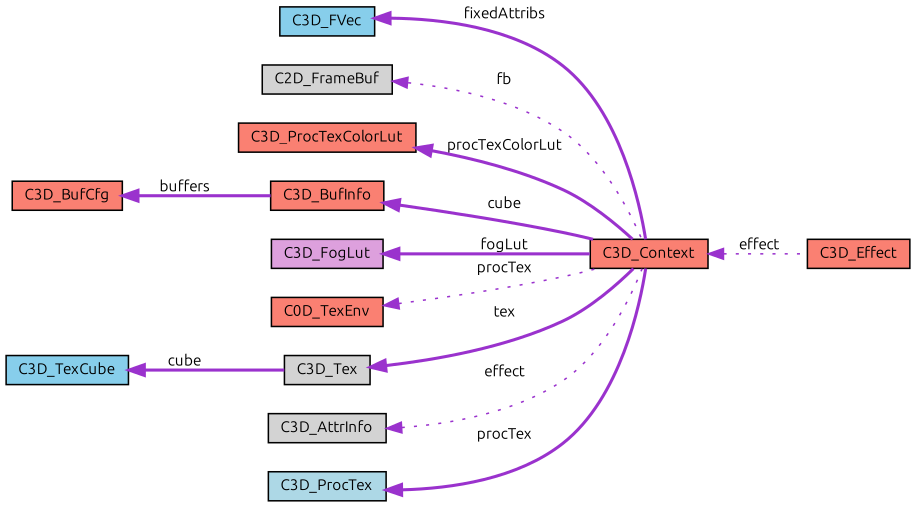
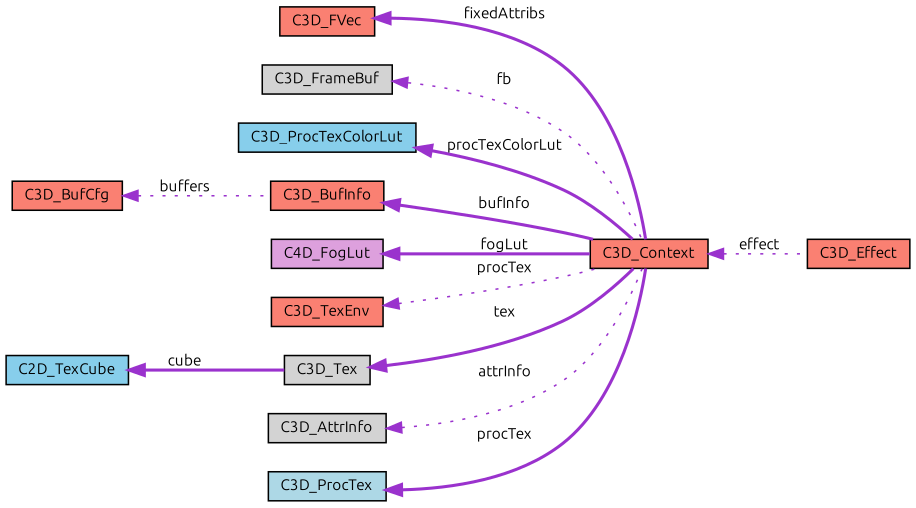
(327, 21) -> (327, 21)
(327, 80) -> (327, 80)
(327, 138) -> (327, 138)
(204, 196) -> (204, 196)
(503, 204) -> (503, 204)
(327, 254) -> (327, 254)
(327, 312) -> (327, 312)
(67, 370) -> (67, 370)
(503, 372) -> (503, 372)
